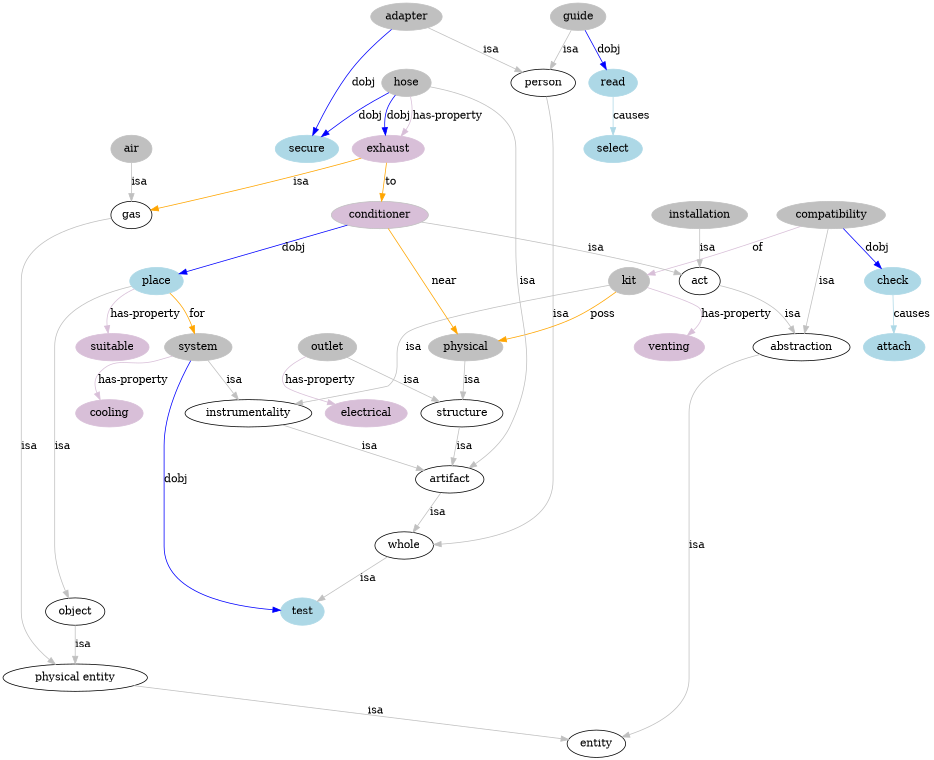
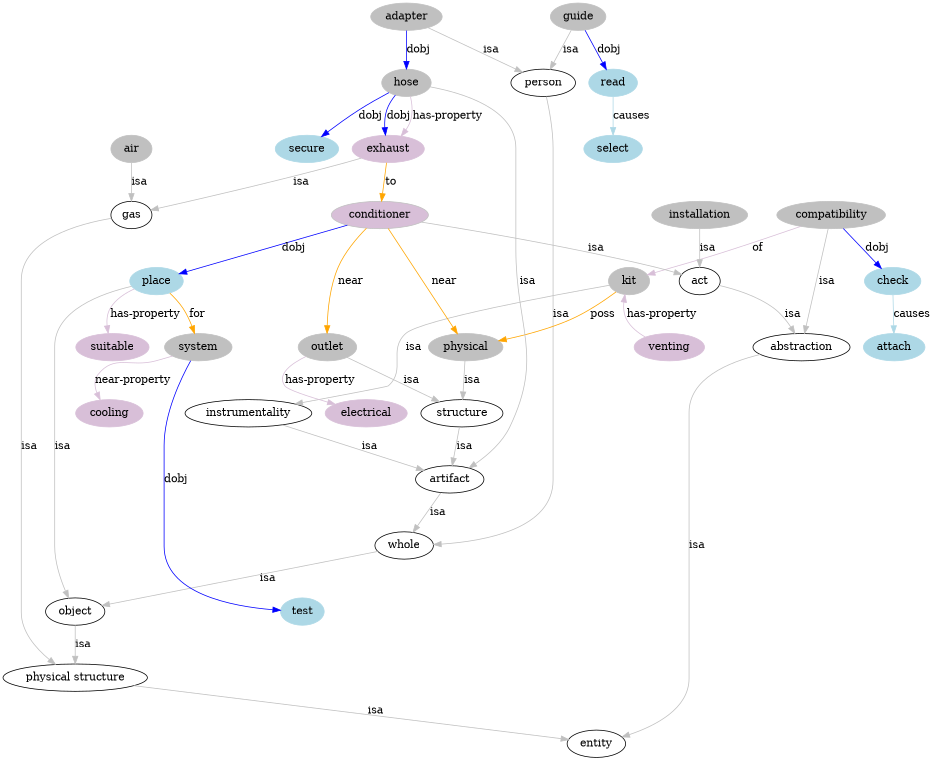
(348, 74) -> (406, 46)
(260, 184) -> (260, 184)
none -> (336, 272)
(686, 301) -> (629, 323)
(221, 377) -> none
(133, 380) -> (133, 380)
(356, 577) -> (244, 578)
(75, 678) -> (75, 678)
